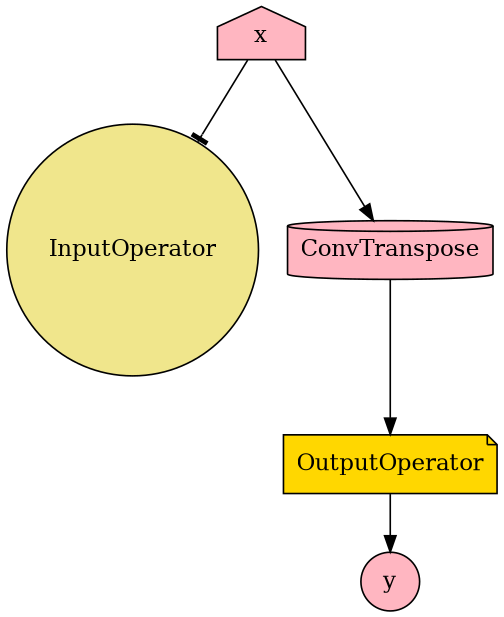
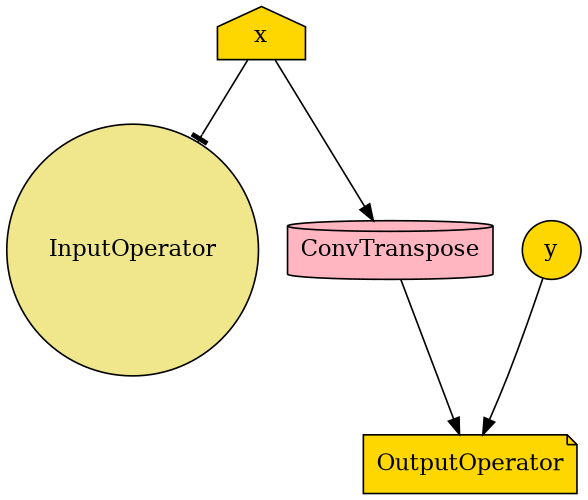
(261, 36) -> (261, 36)
(390, 515) -> (518, 349)
(390, 582) -> (552, 250)
